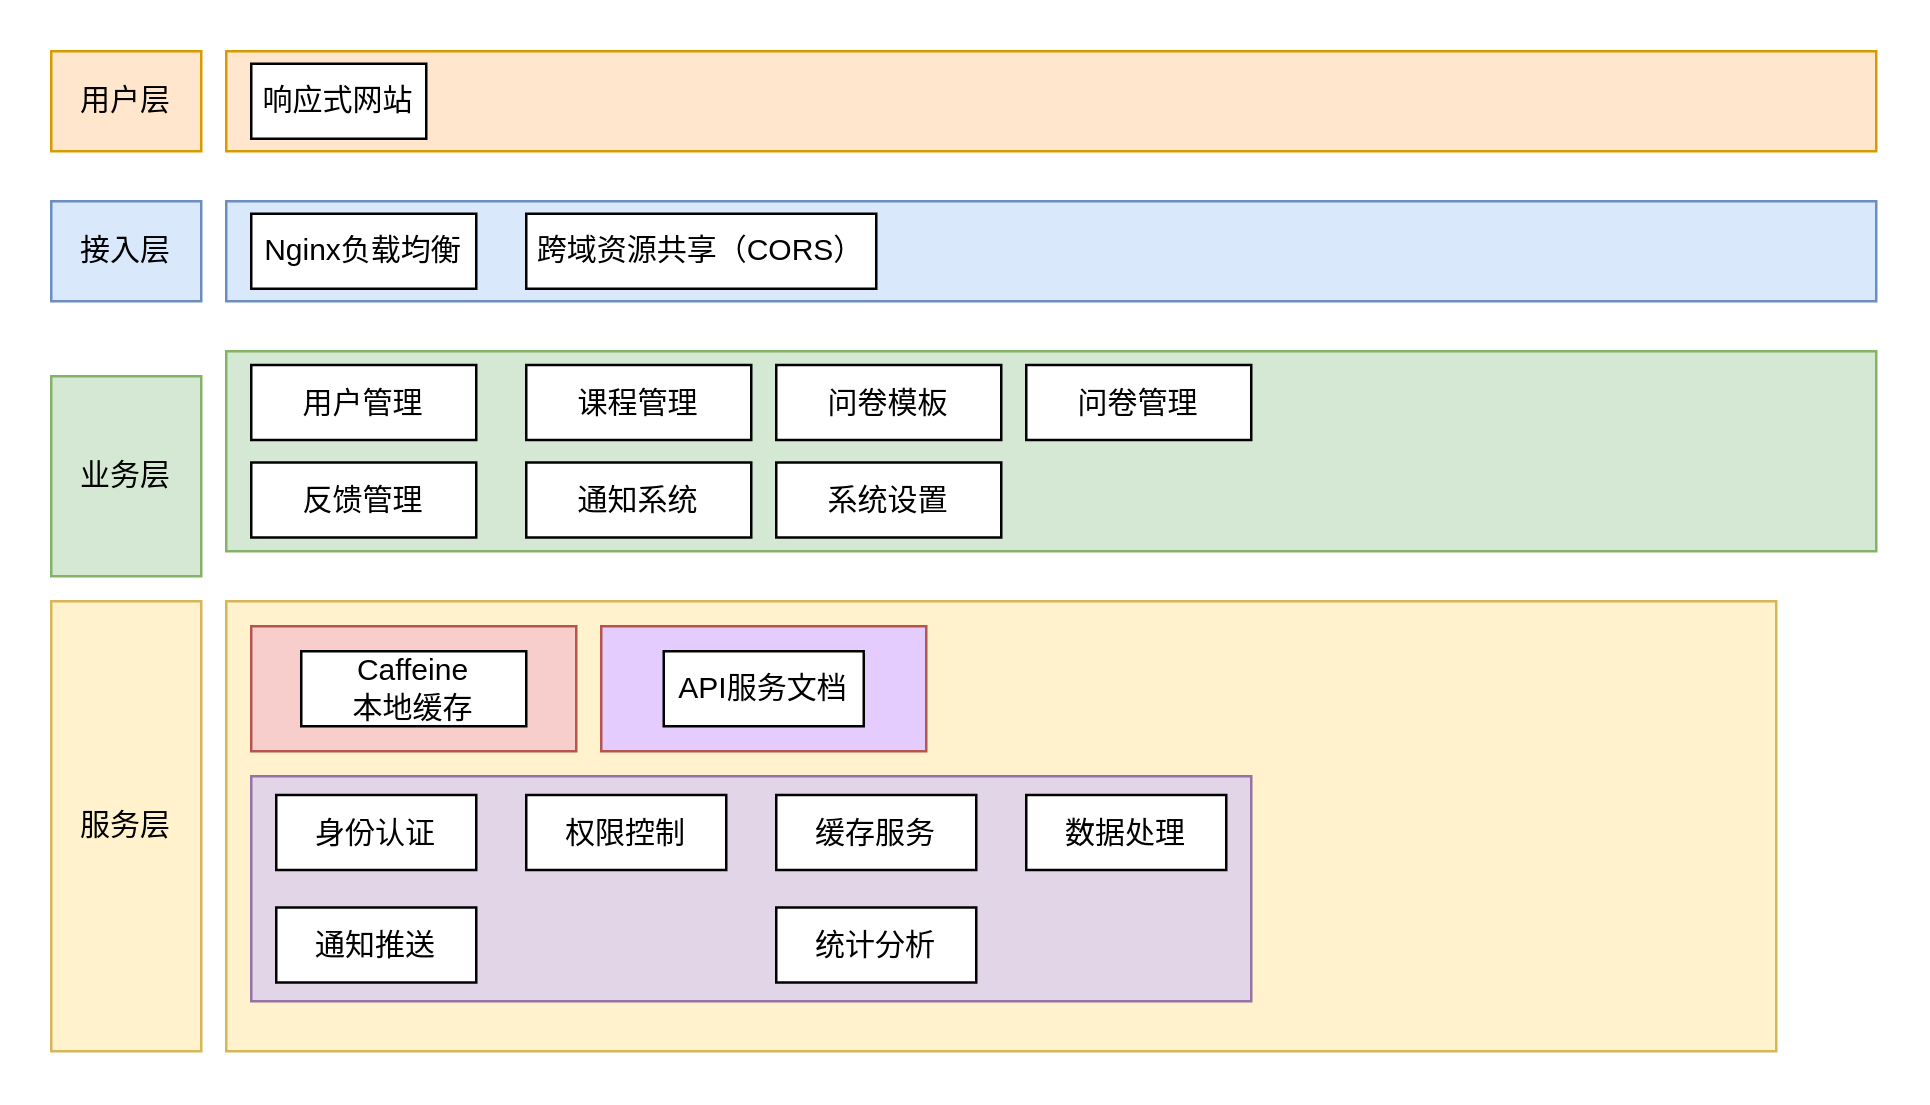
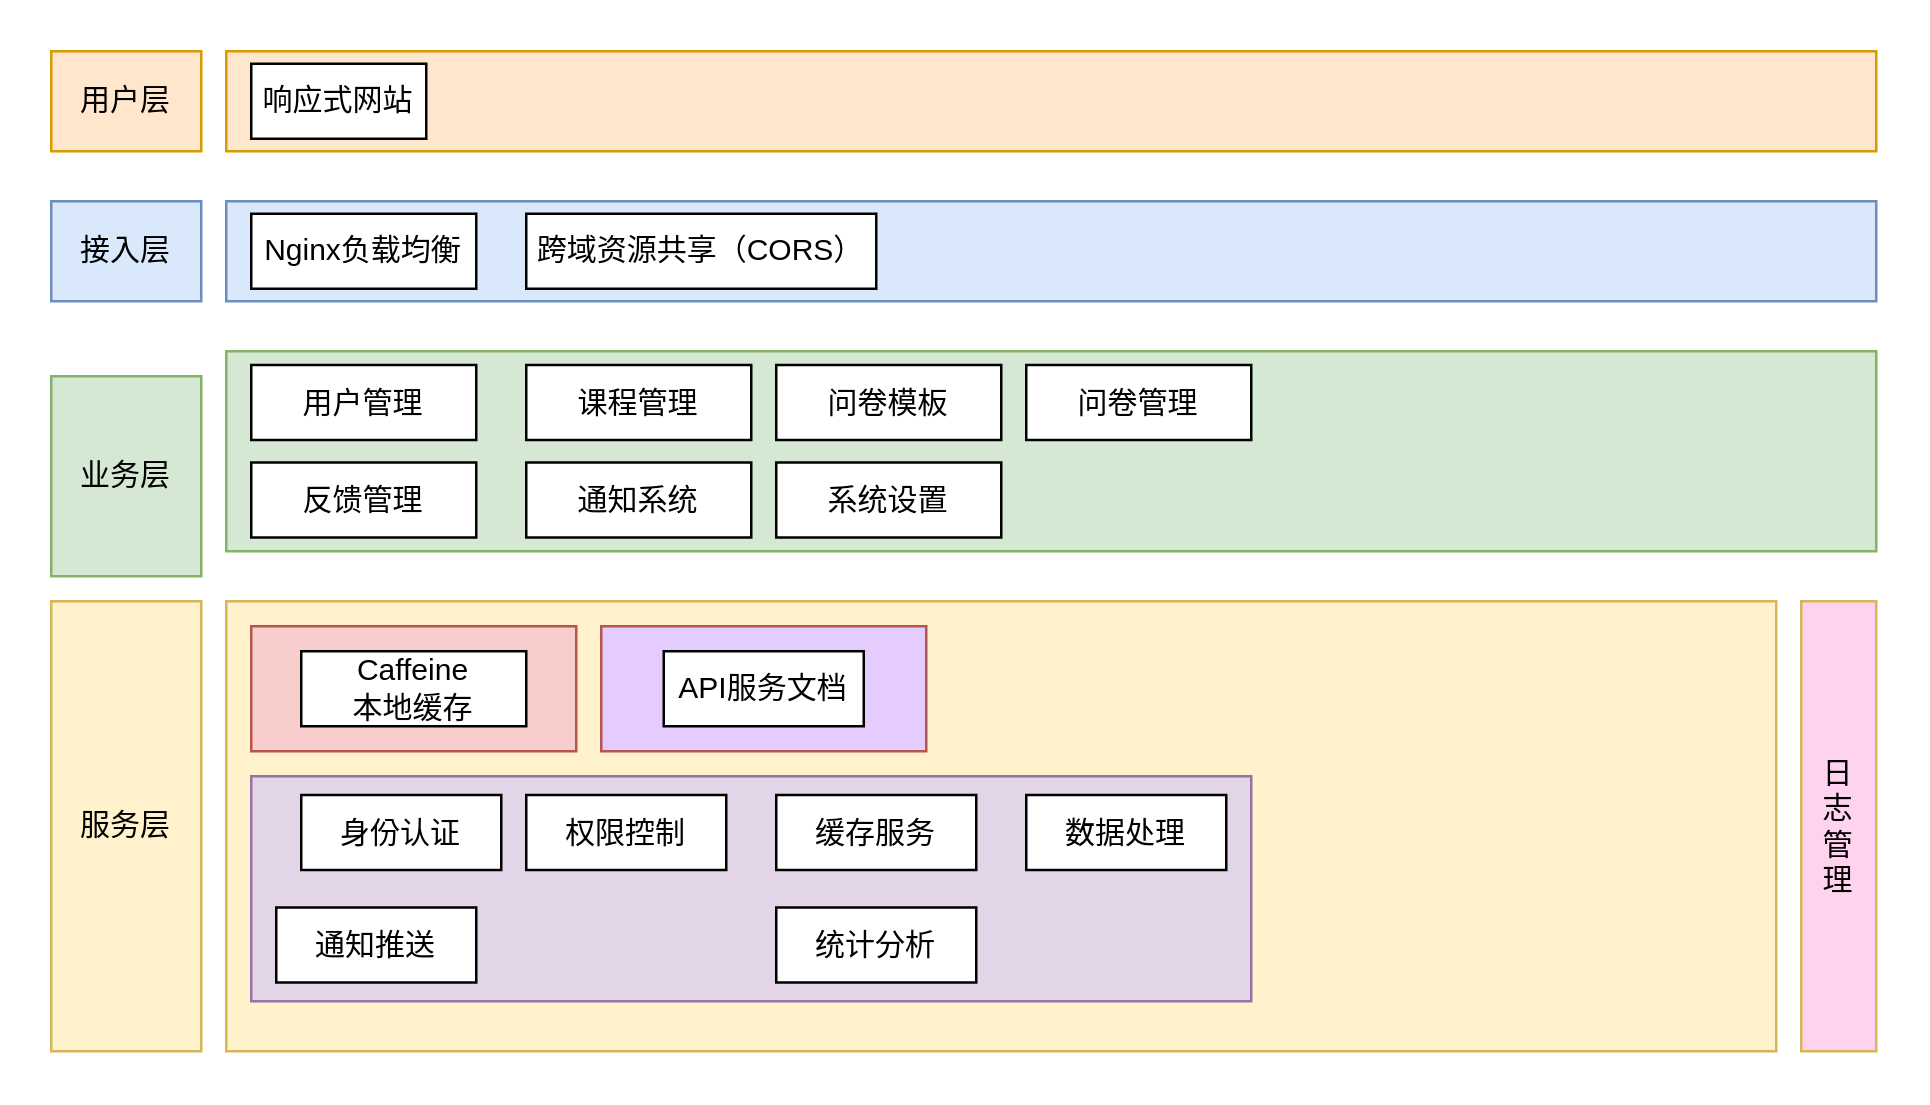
none -> (1839, 826)
(376, 833) -> (401, 833)
